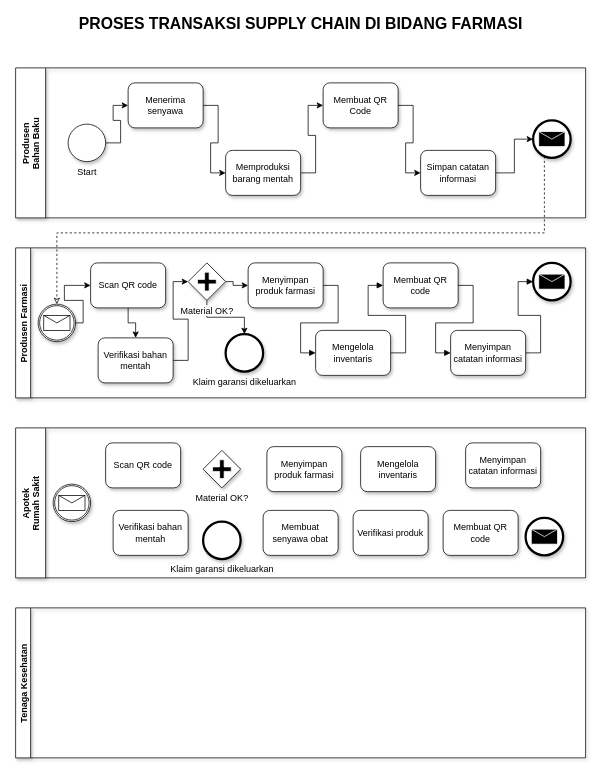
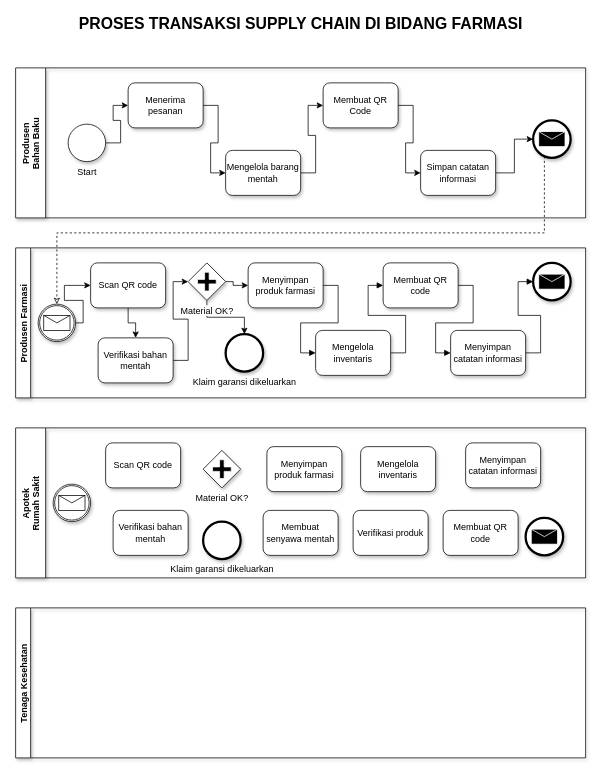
(165, 105) -> (165, 105)
(263, 173) -> (263, 173)
(300, 533) -> (300, 533)
